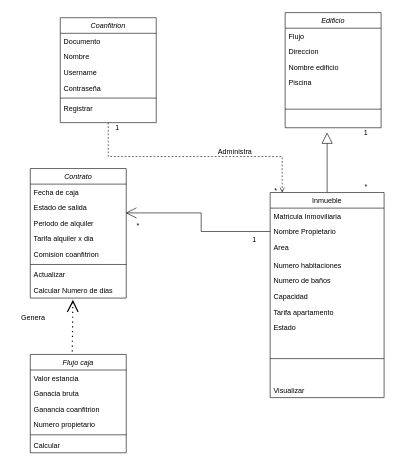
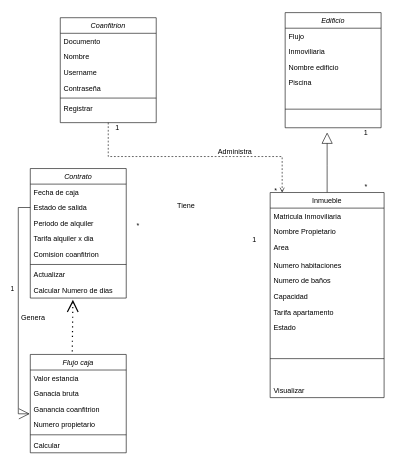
(305, 52) -> (309, 52)
none -> (186, 206)
(201, 219) -> none
none -> (18, 311)
